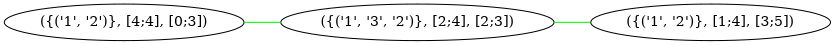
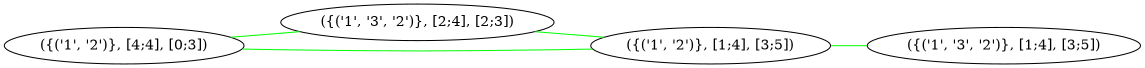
none -> (1004, 46)
none -> (417, 51)
